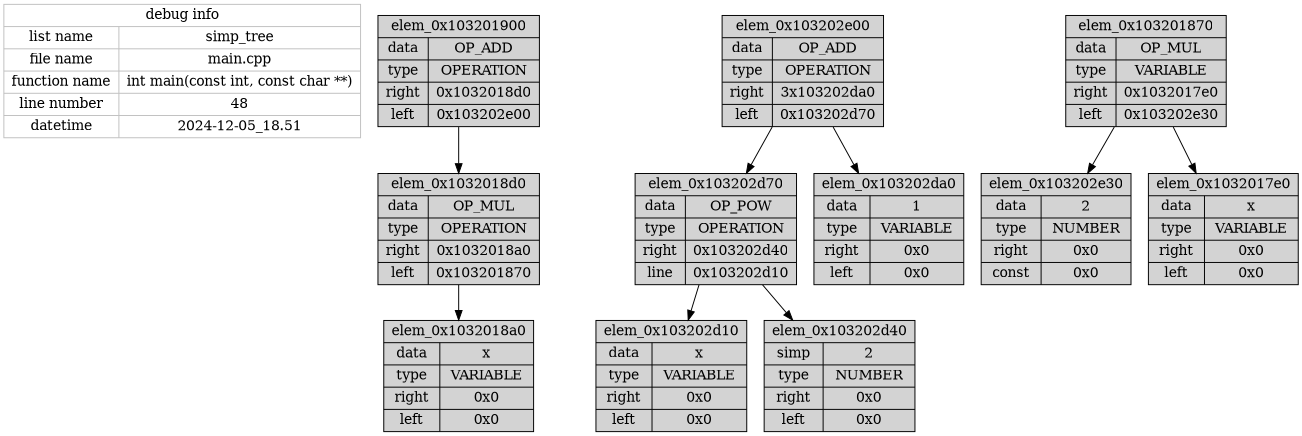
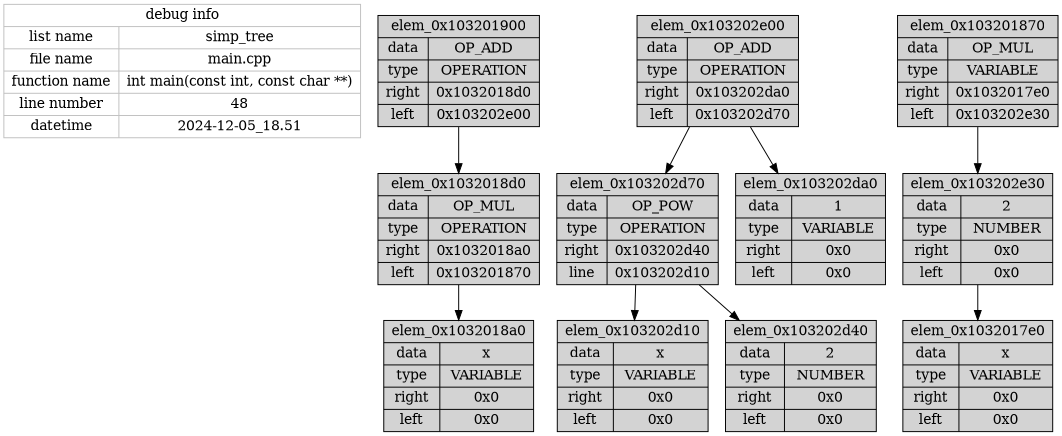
(828, 93) -> (743, 93)
(1182, 146) -> (978, 298)
(1011, 273) -> (932, 273)
(794, 353) -> (755, 353)
